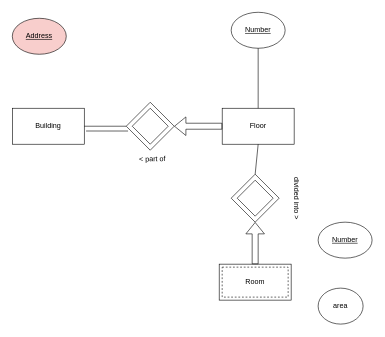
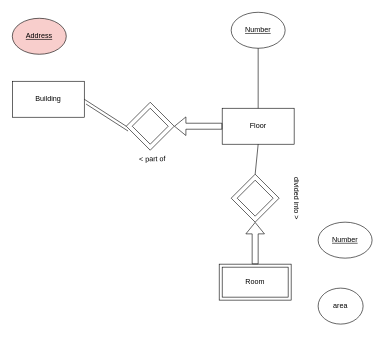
(48, 126) -> (48, 99)
(255, 282) -> (255, 282)
